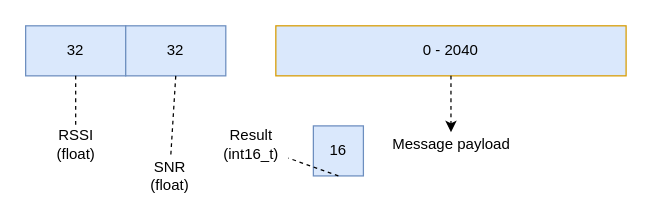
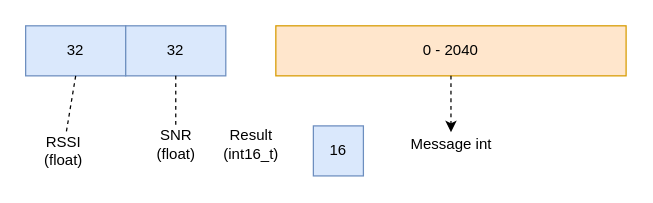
(451, 51) -> (451, 51)
(76, 144) -> (63, 151)
(451, 144) -> (451, 144)
(315, 167) -> none
(169, 176) -> (176, 144)
